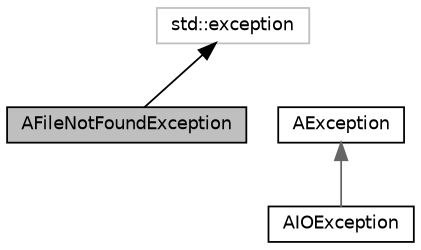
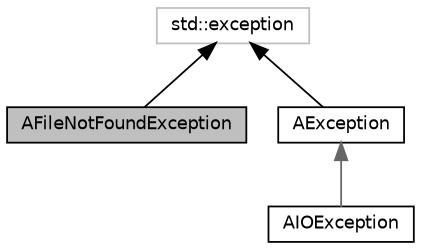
none -> (294, 81)
